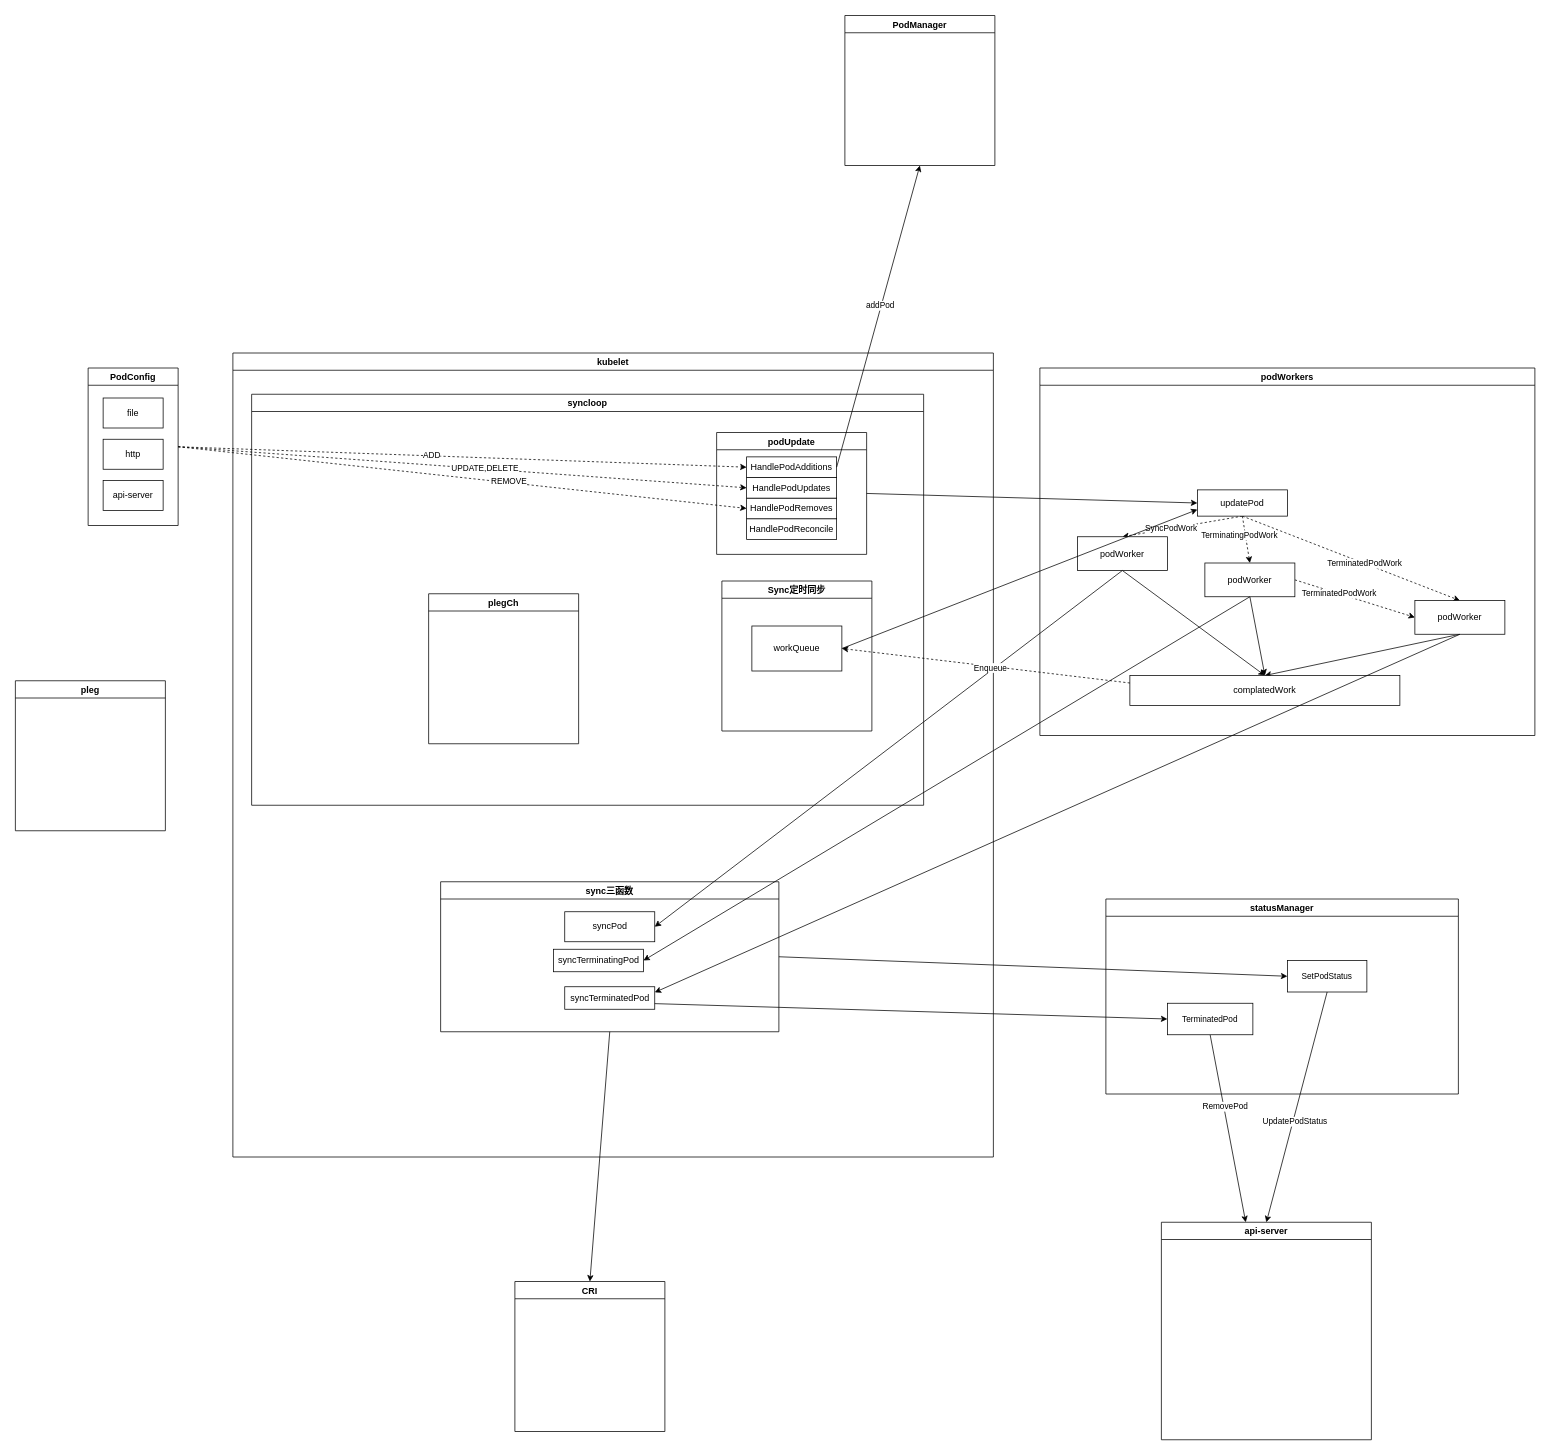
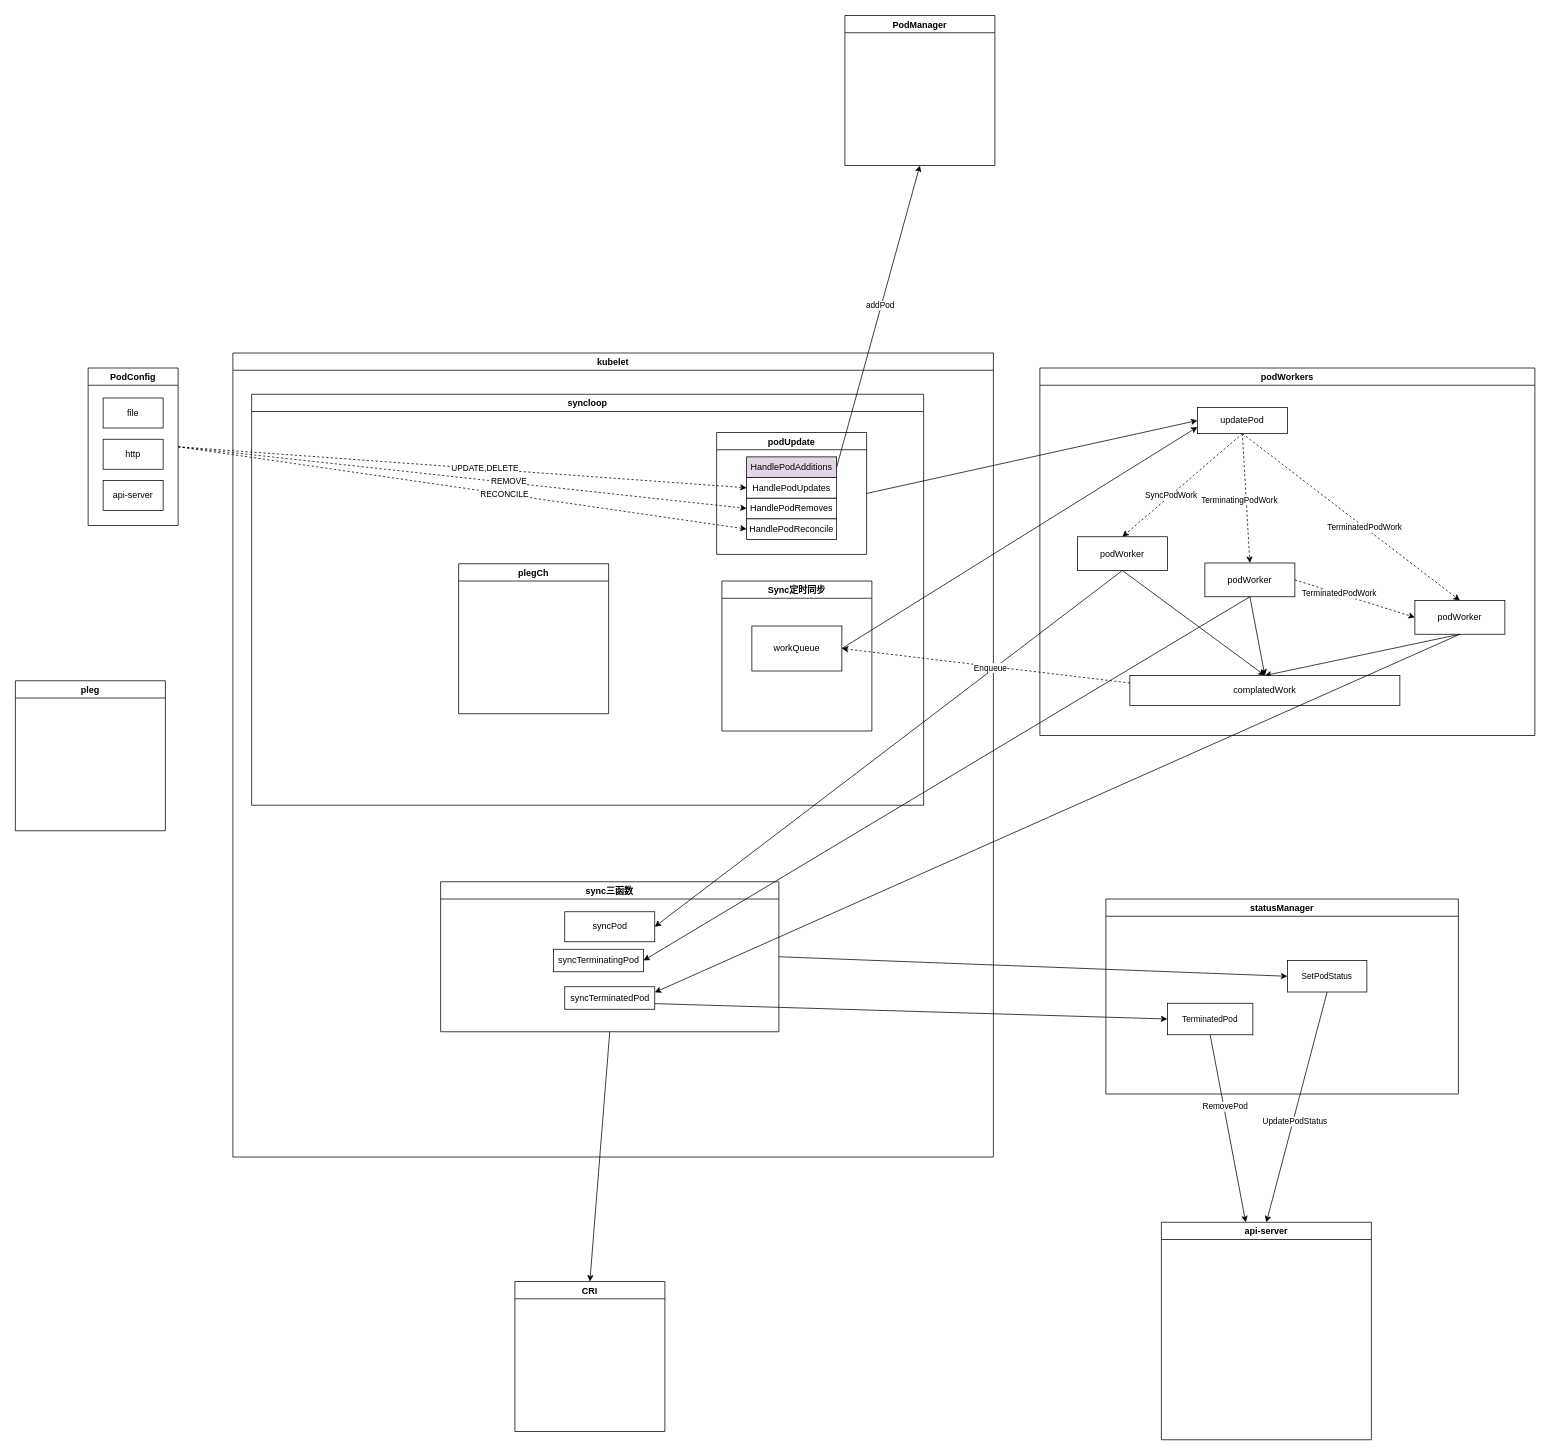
(435, 456) -> none
(792, 467) -> (792, 467)
none -> (487, 491)
(1242, 503) -> (1242, 420)
(504, 669) -> (534, 639)
